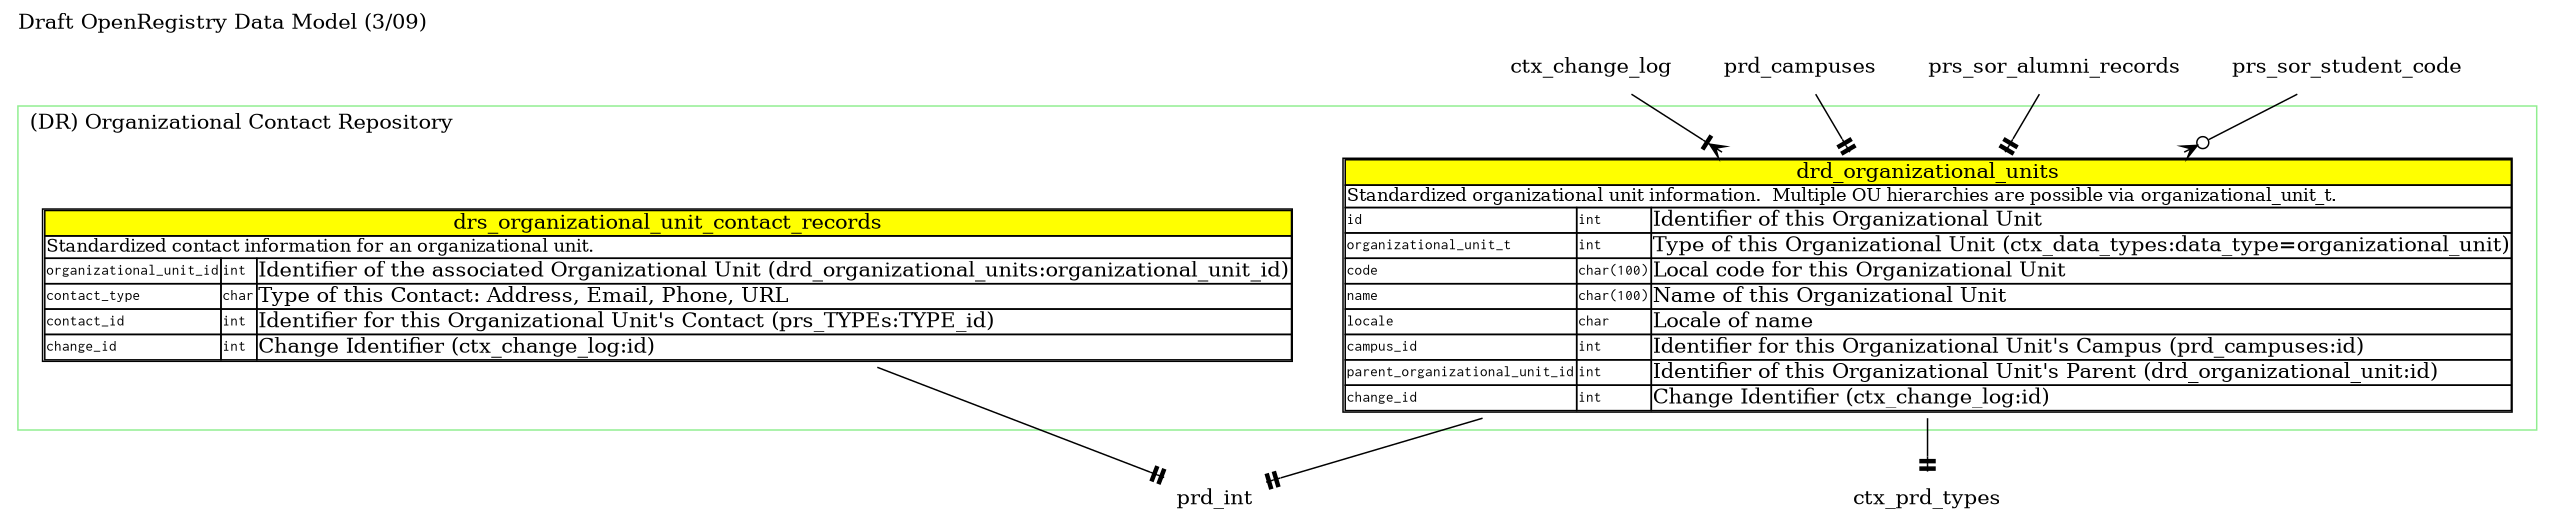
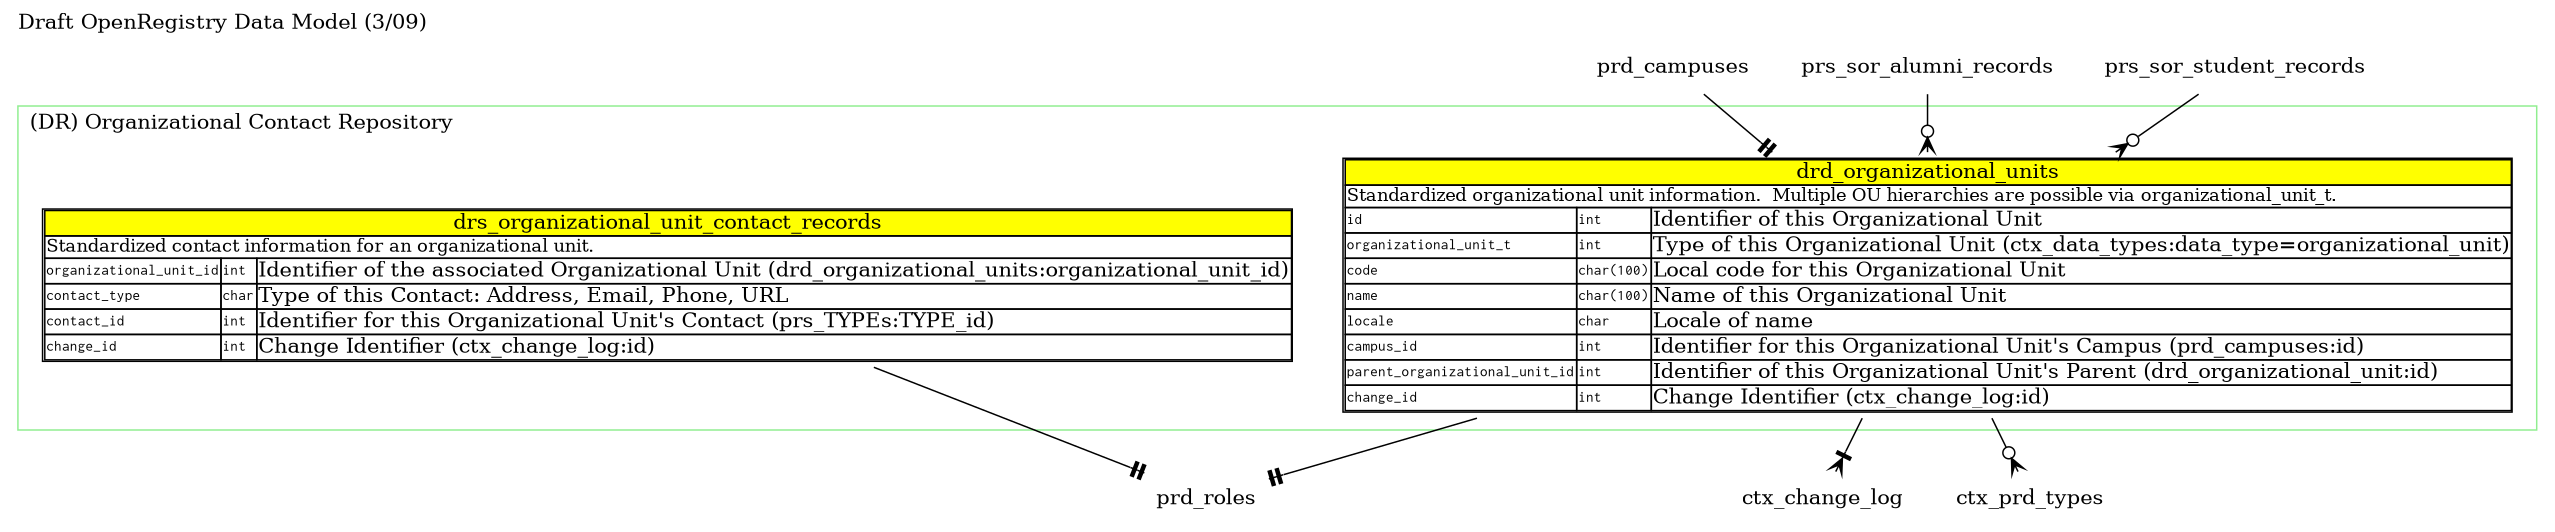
(2347, 67) -> (2235, 67)
(1667, 117) -> (1852, 440)
(2026, 117) -> (1928, 115)
(1928, 439) -> (2002, 439)
(1215, 499) -> (1206, 499)
